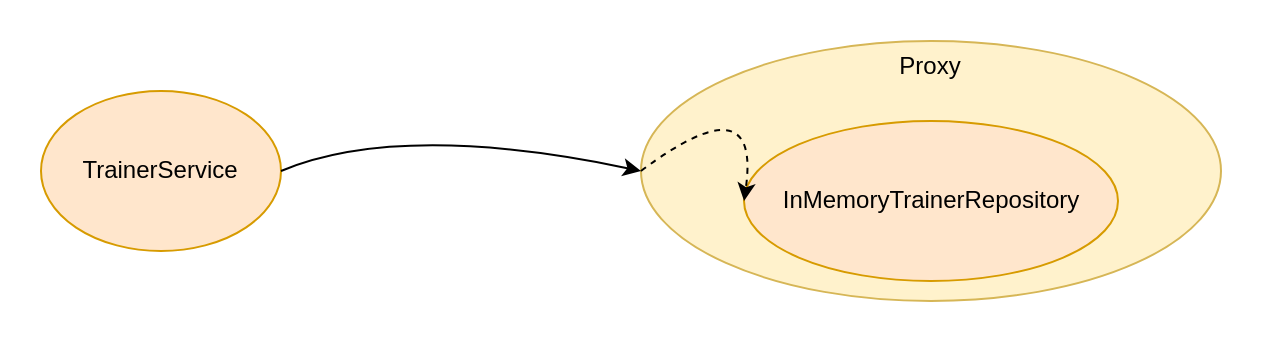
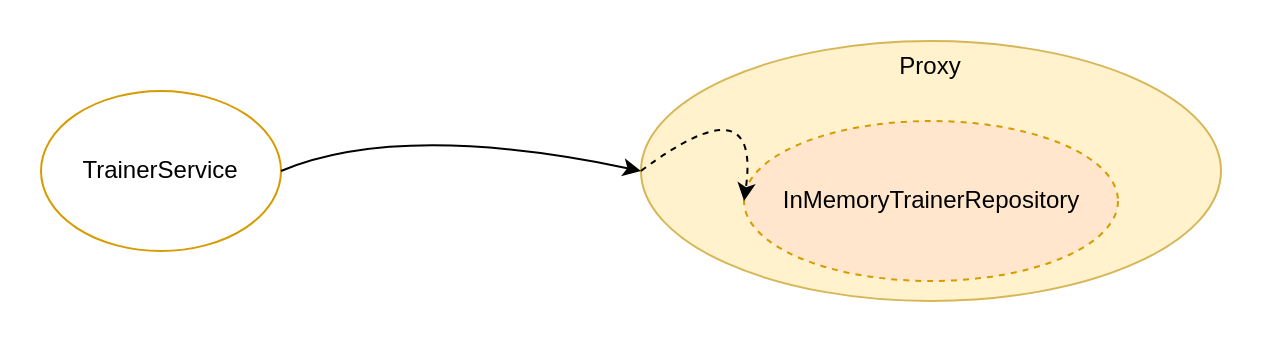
(161, 171) -> (161, 171)
(931, 201) -> (931, 201)
